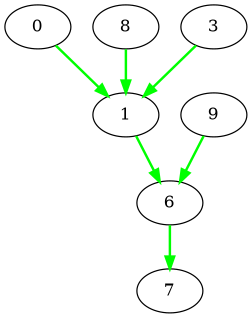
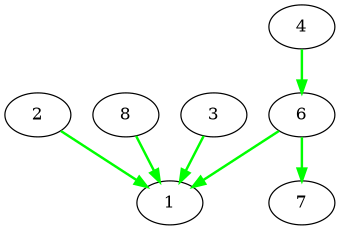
(38, 27) -> (38, 115)
(214, 115) -> (302, 27)
(145, 153) -> (241, 156)
